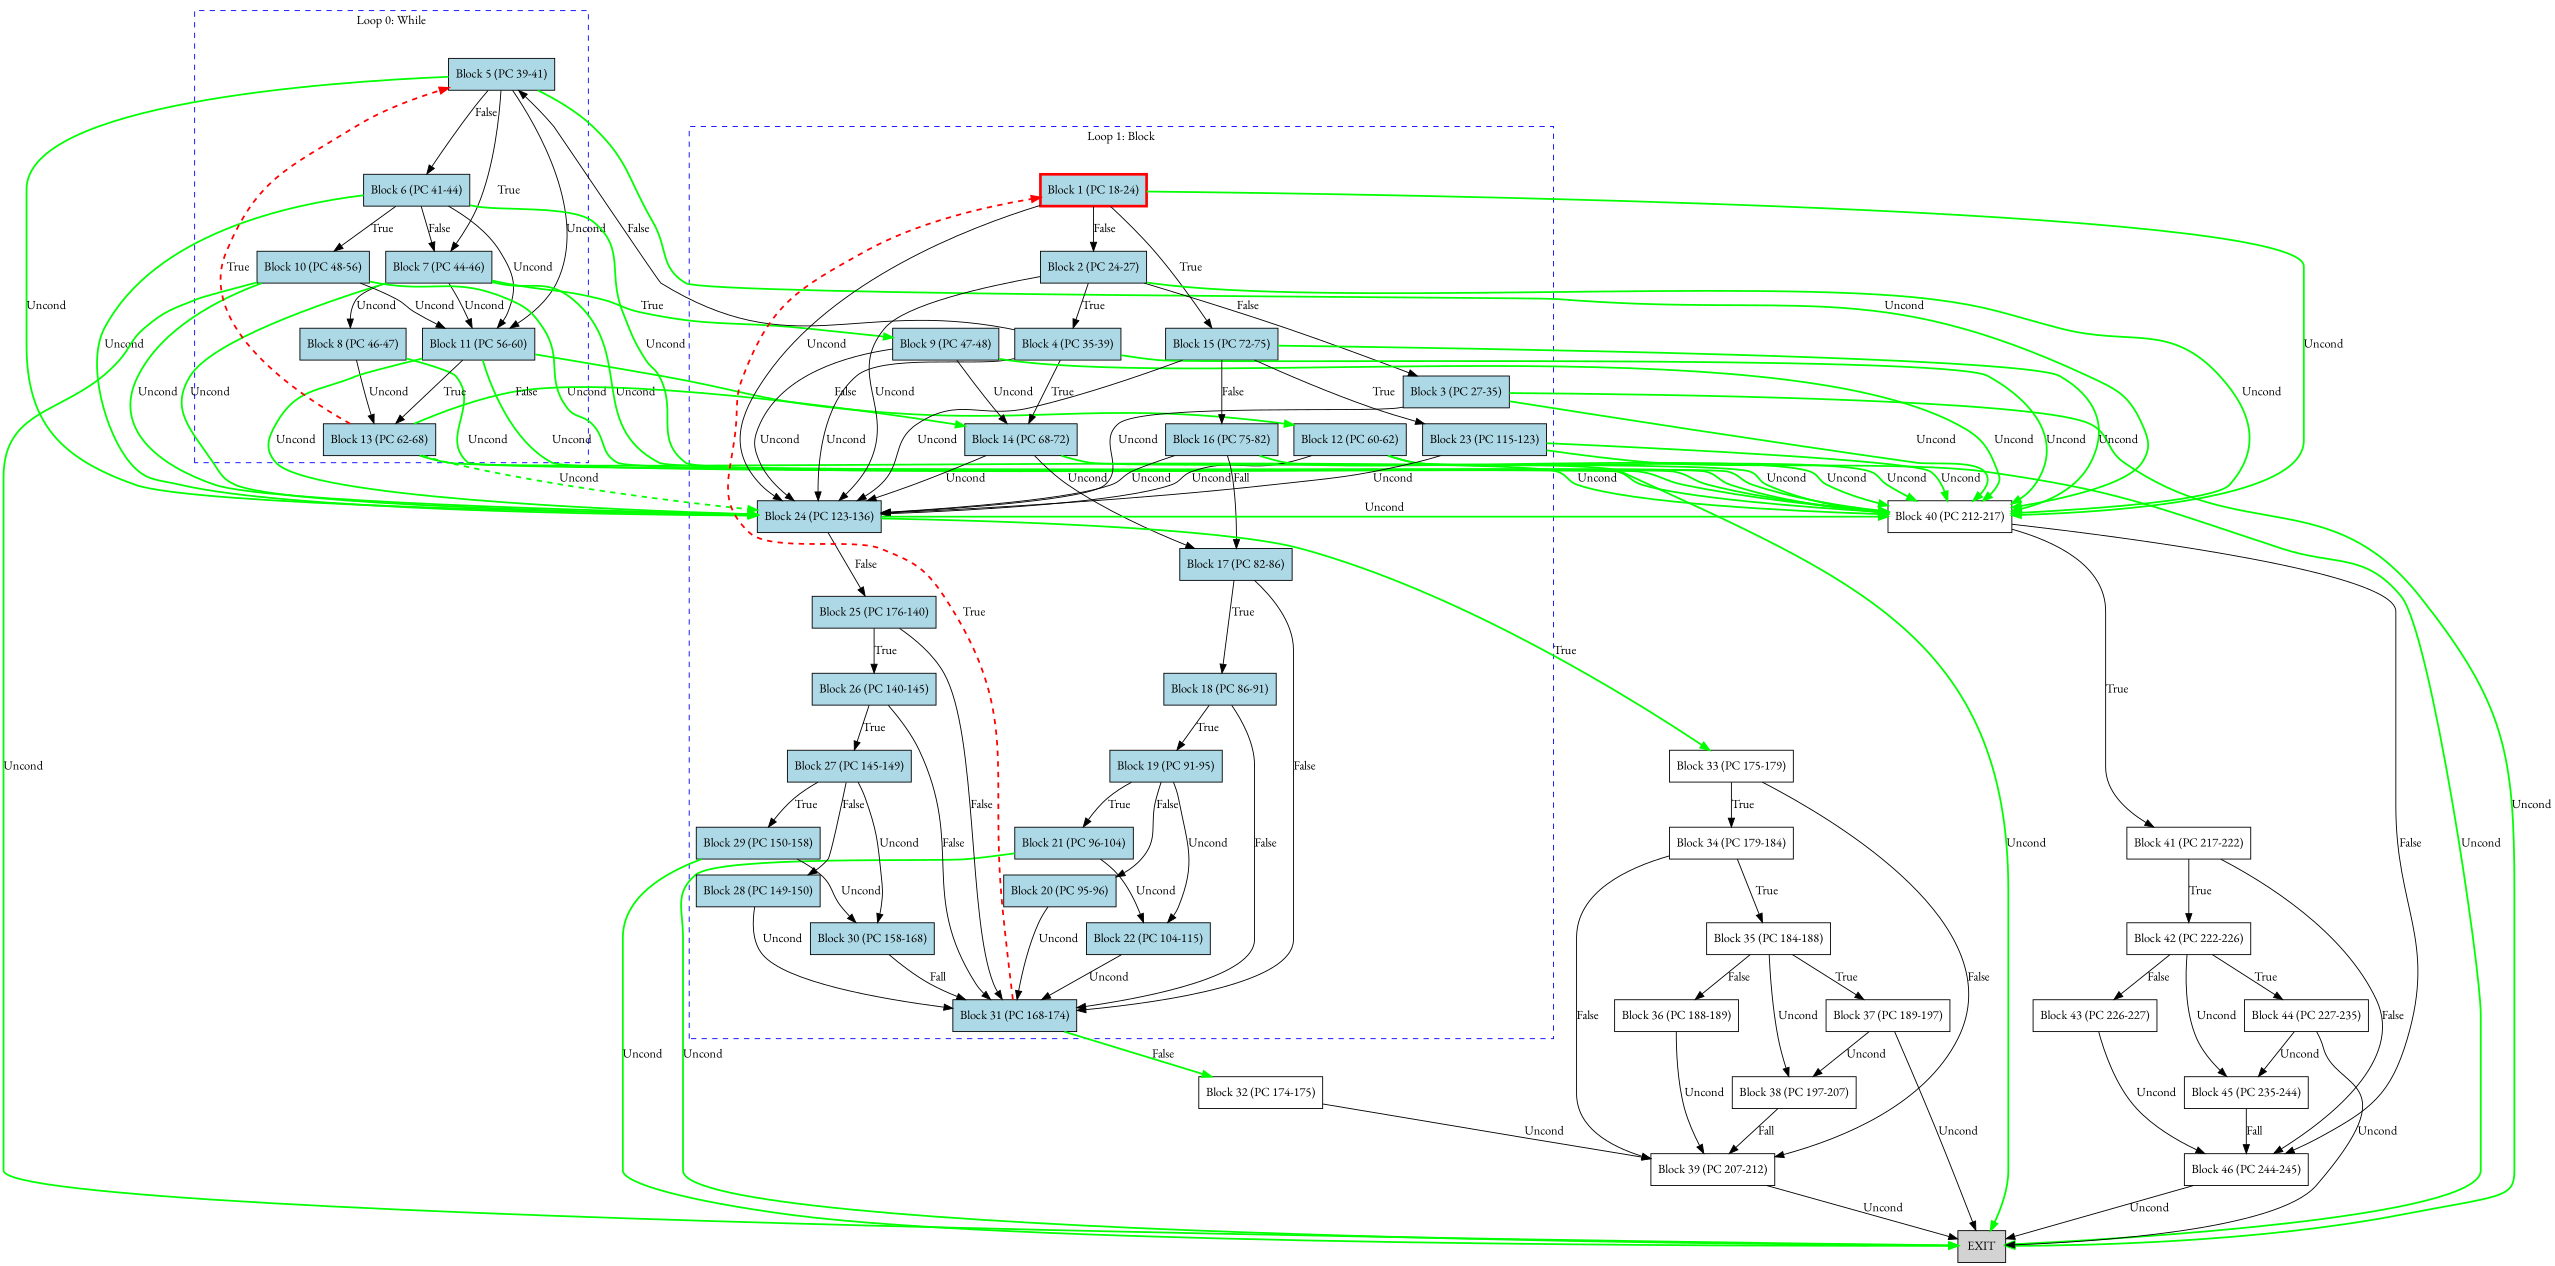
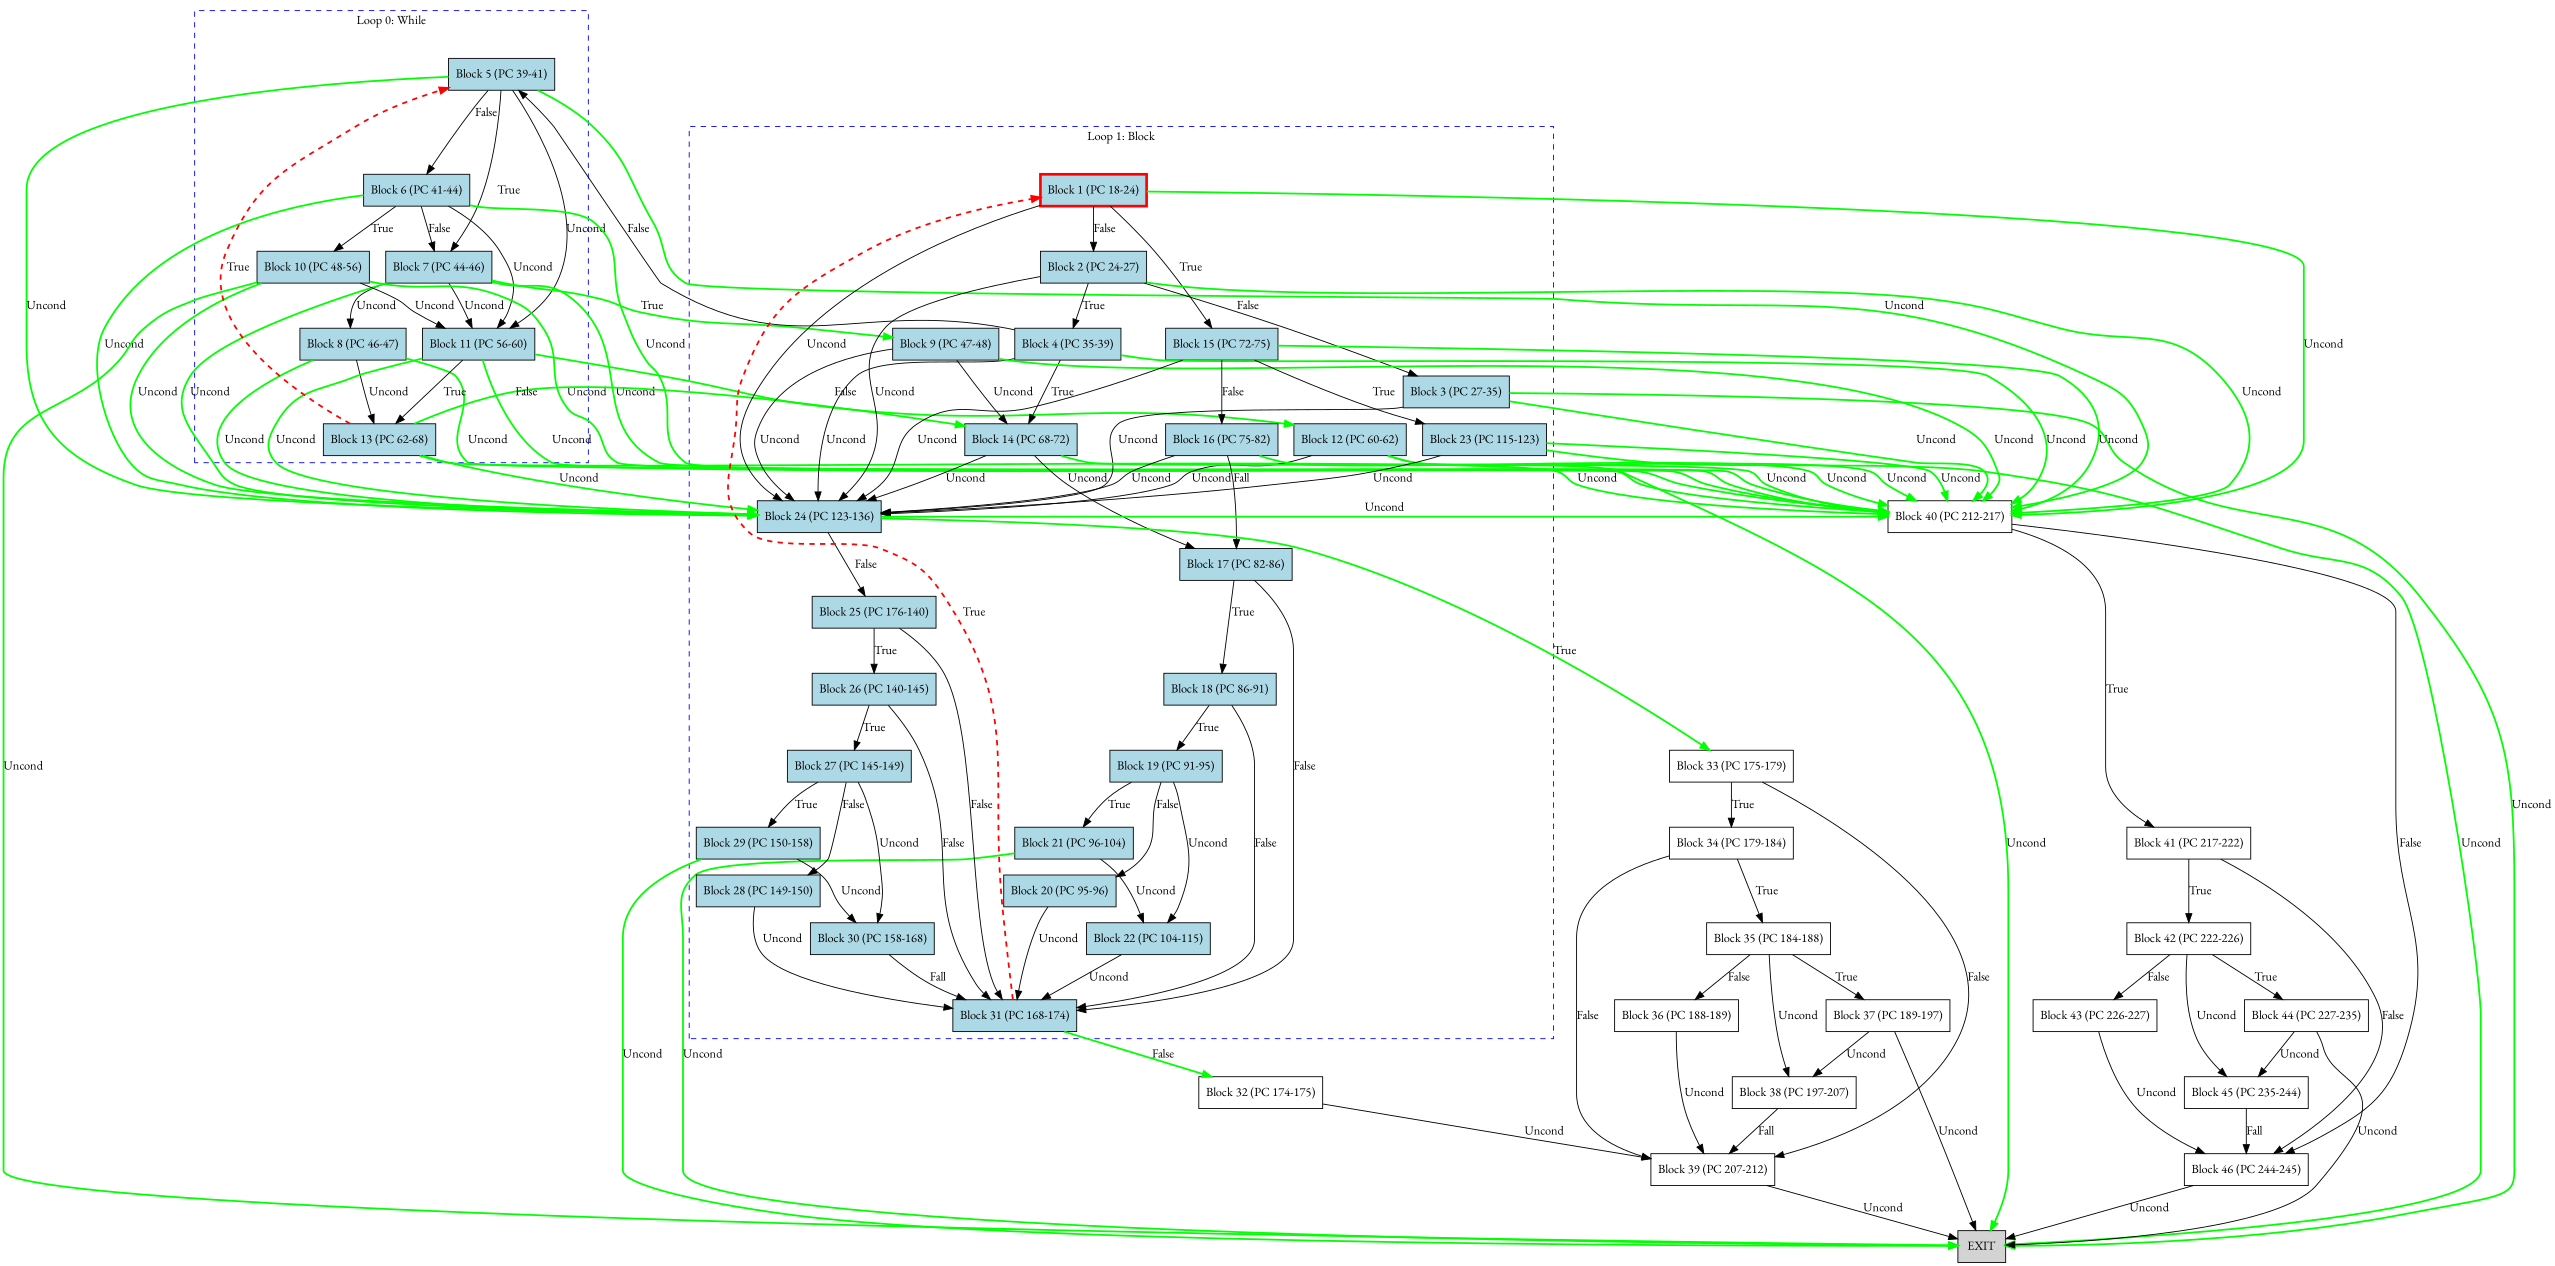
(584, 488) -> (584, 488)
none -> (322, 492)
